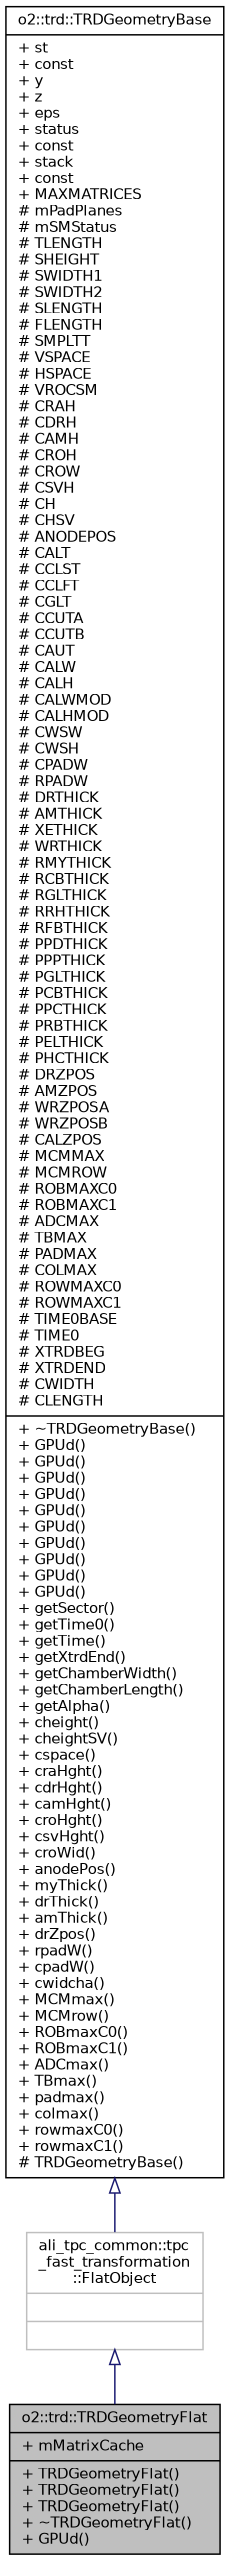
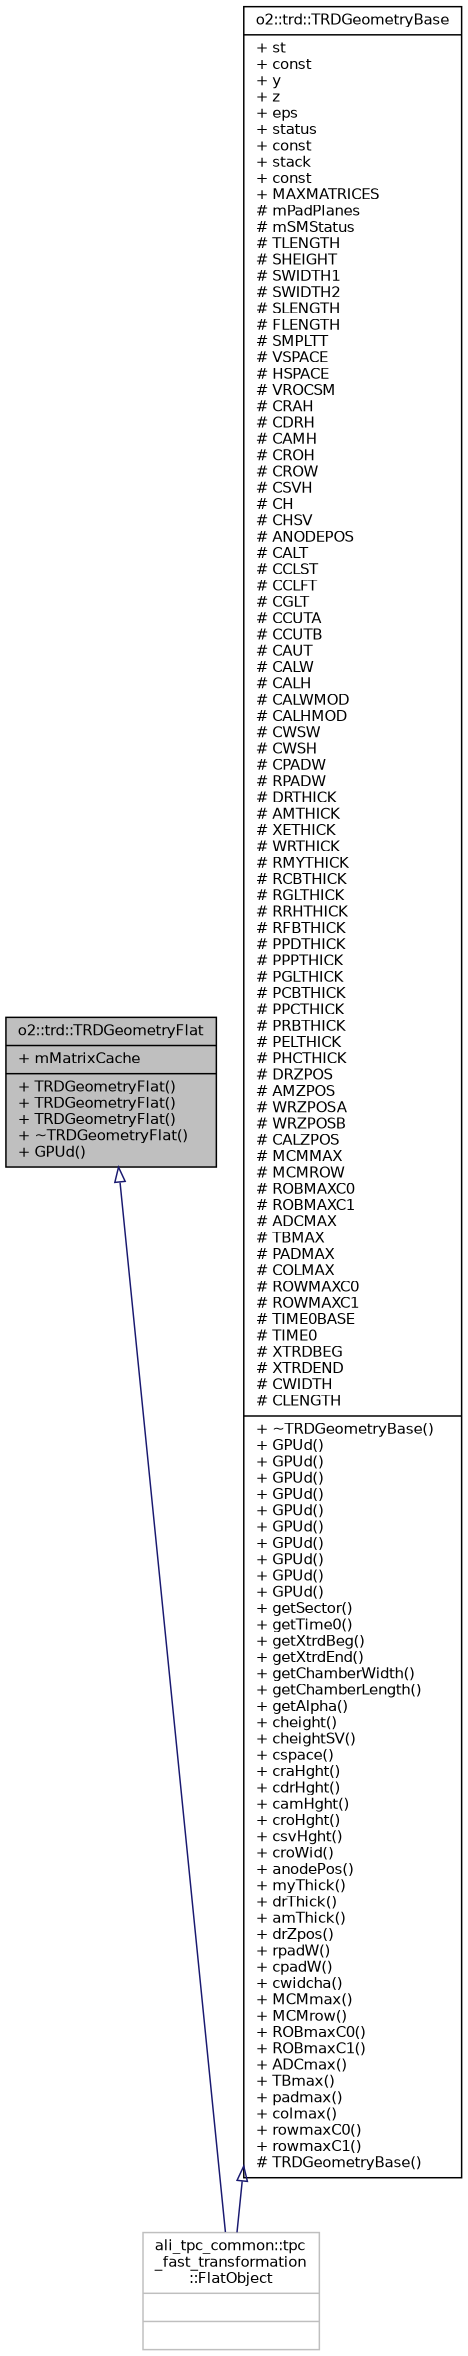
(62, 1641) -> (310, 1641)
(115, 2384) -> (173, 1707)
